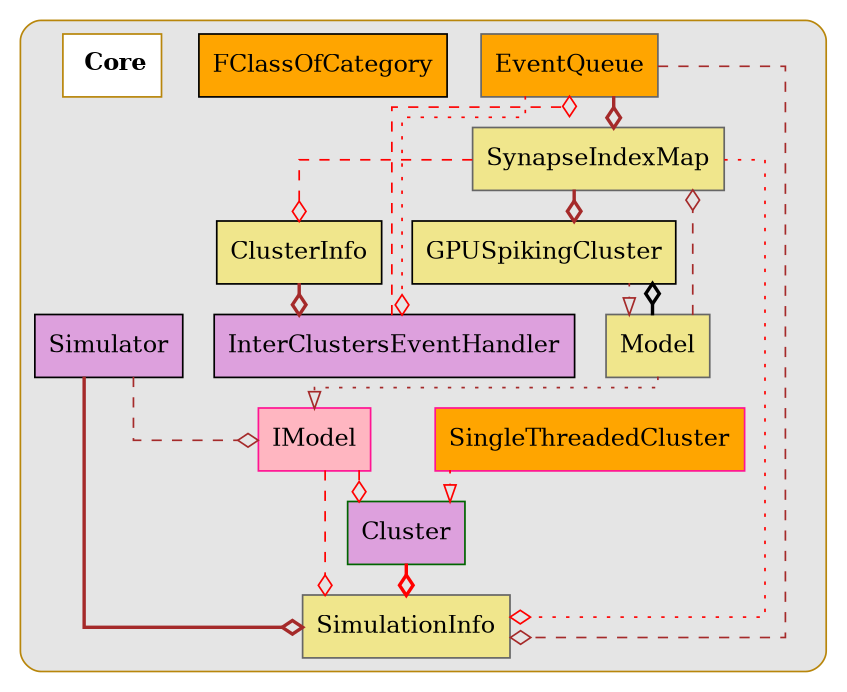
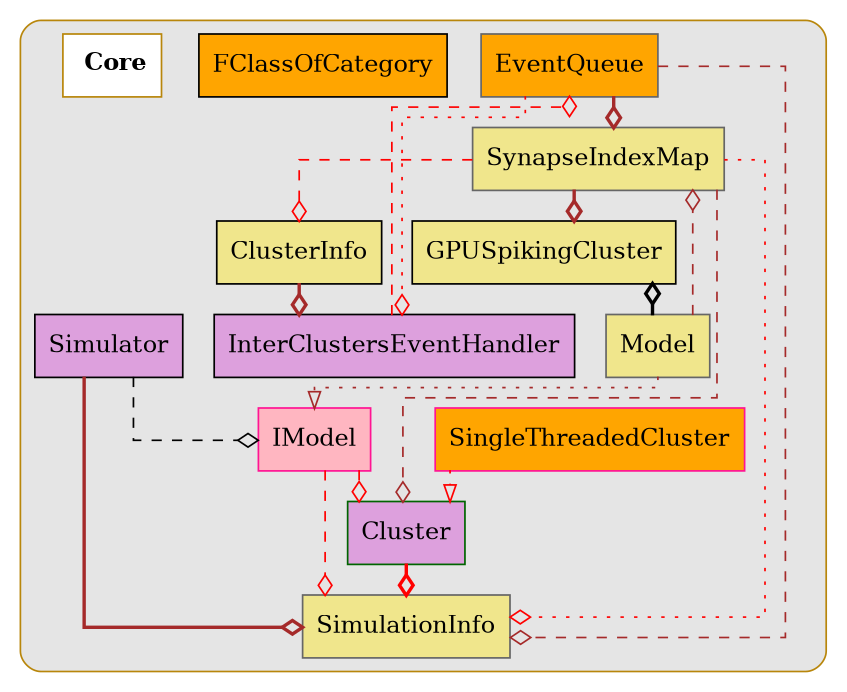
(629, 291) -> none
none -> (622, 398)
(154, 440) -> (154, 440)
